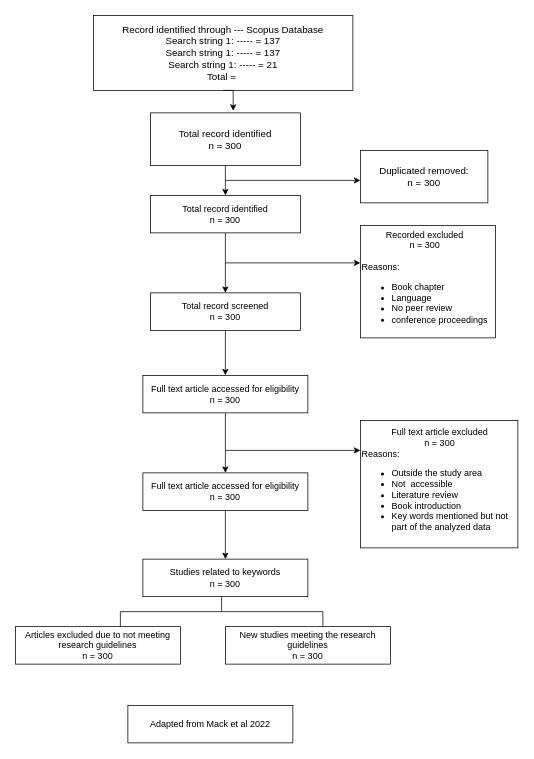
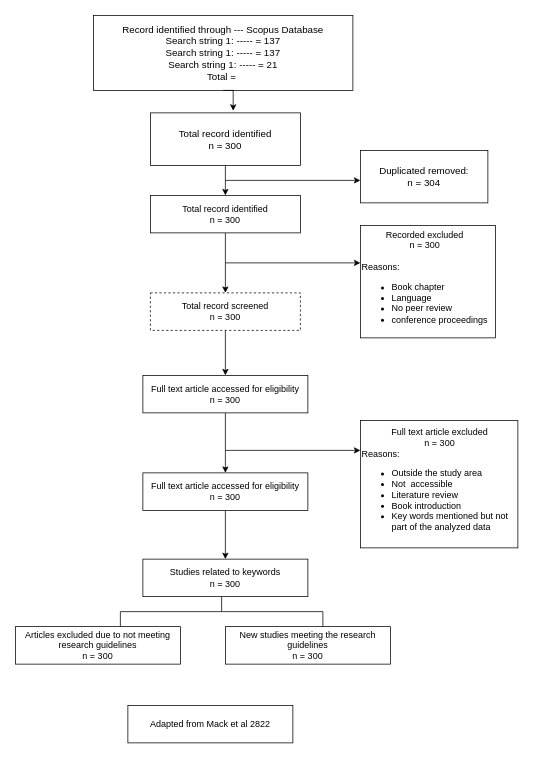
(424, 177) -> (424, 177)
(225, 312) -> (225, 312)
(210, 724) -> (210, 724)
